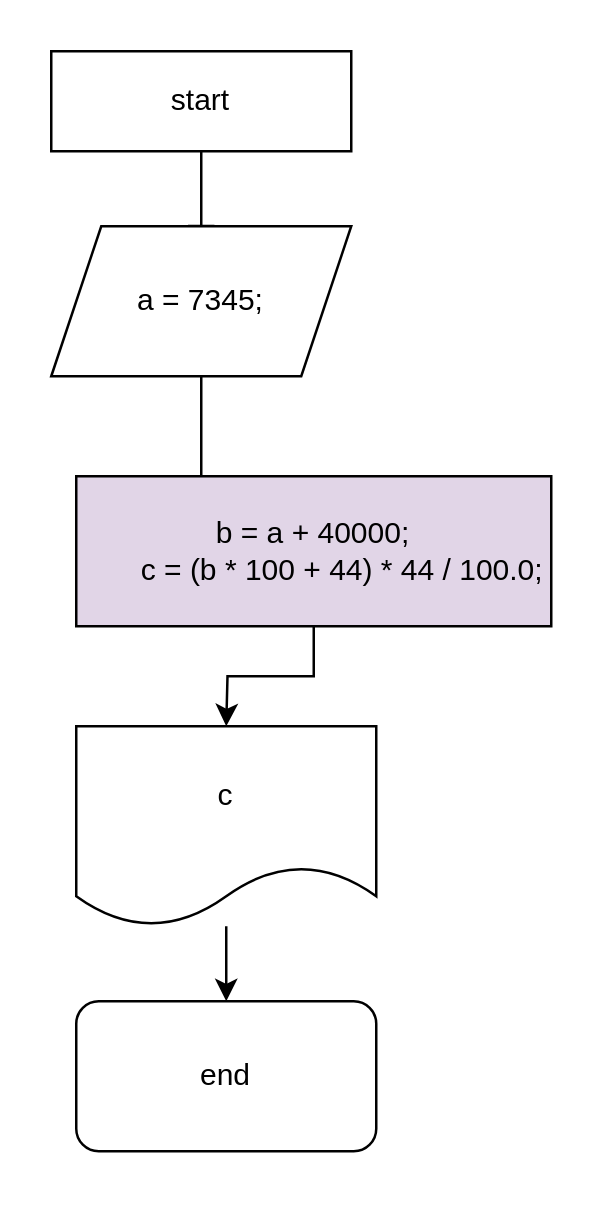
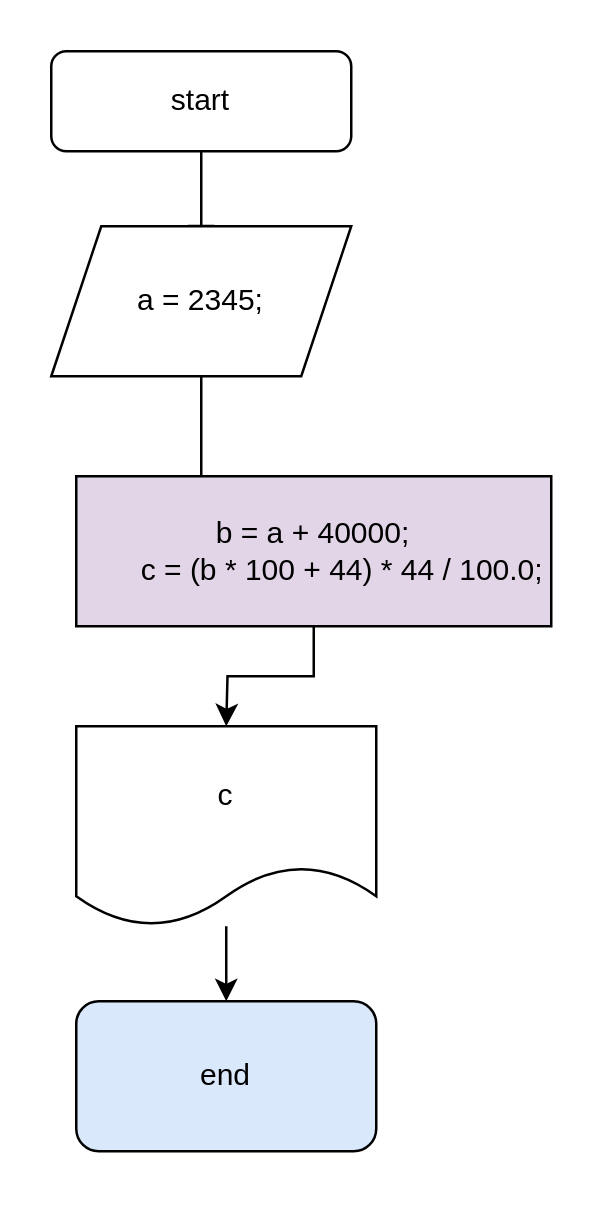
(201, 101) -> (201, 101)
(201, 301) -> (201, 301)
(226, 1076) -> (226, 1076)
